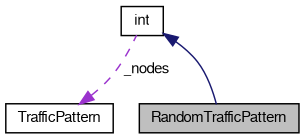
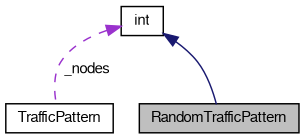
(118, 68) -> (65, 57)
